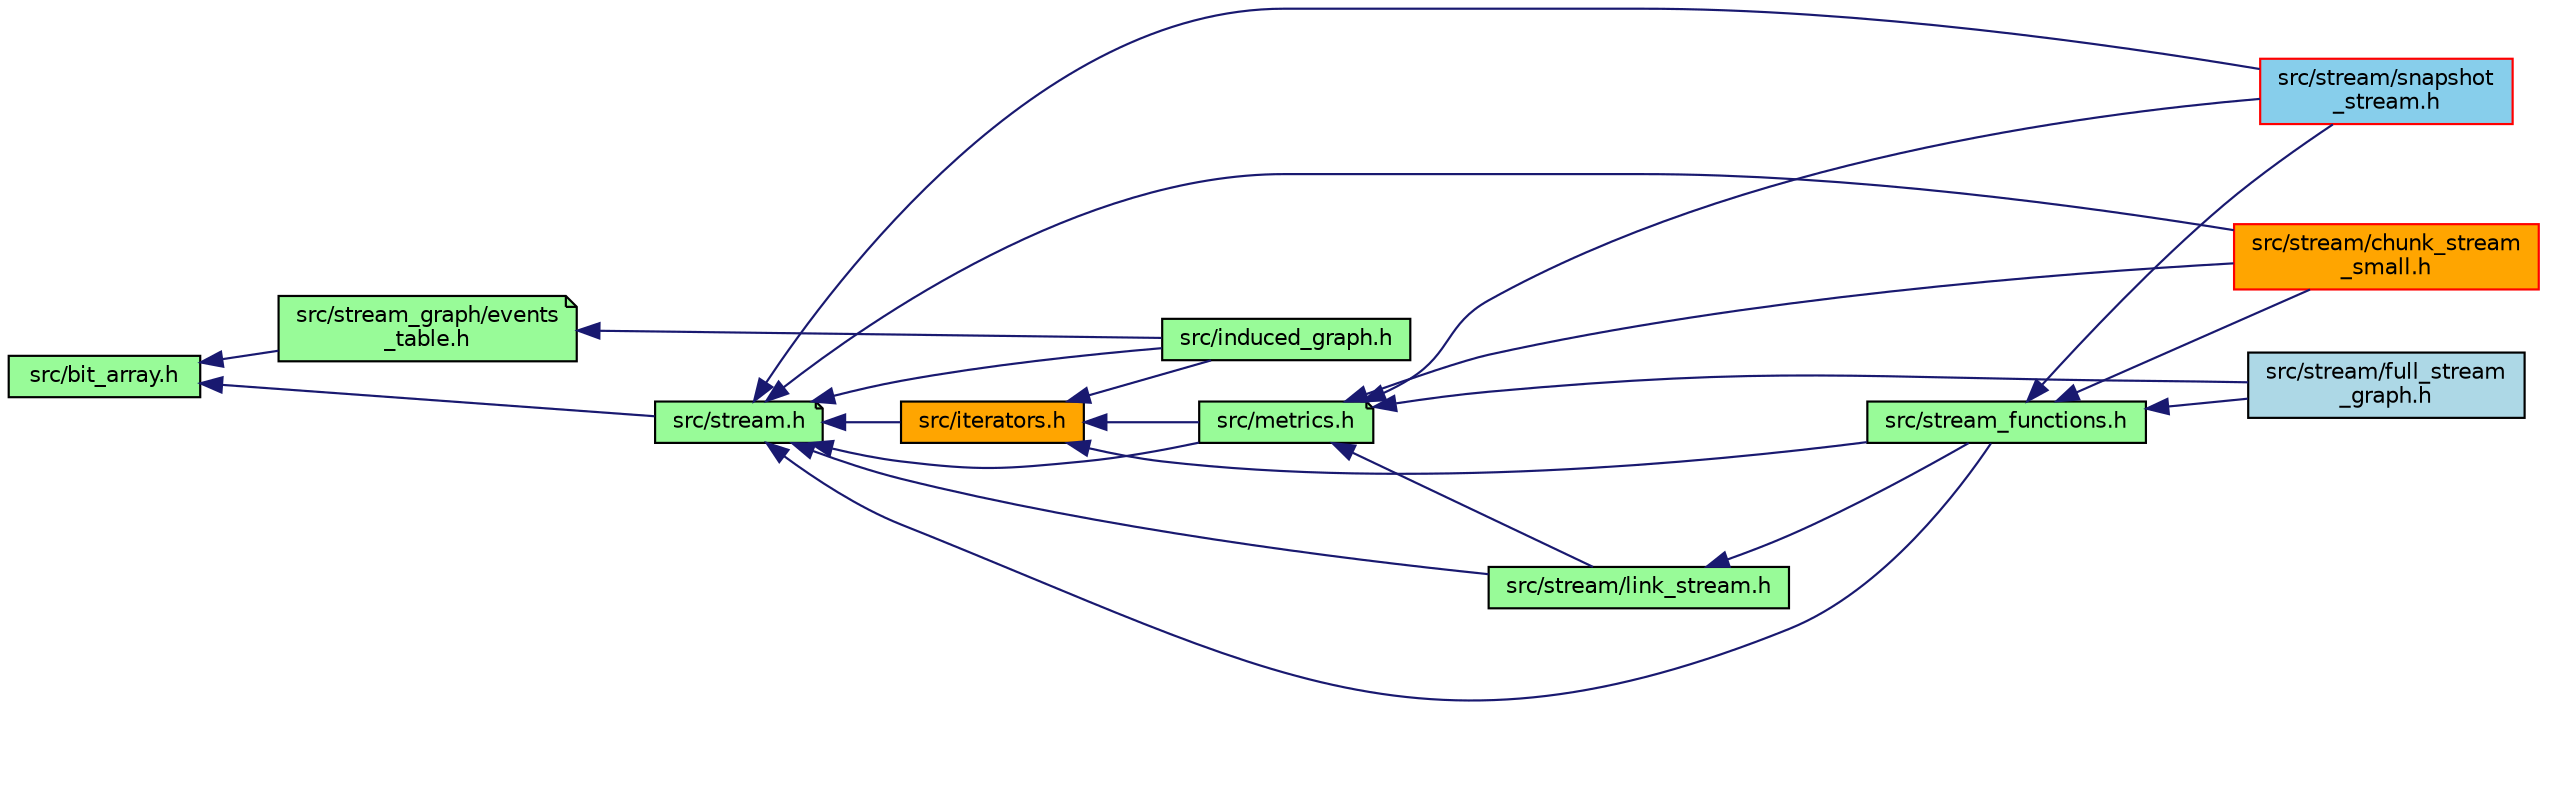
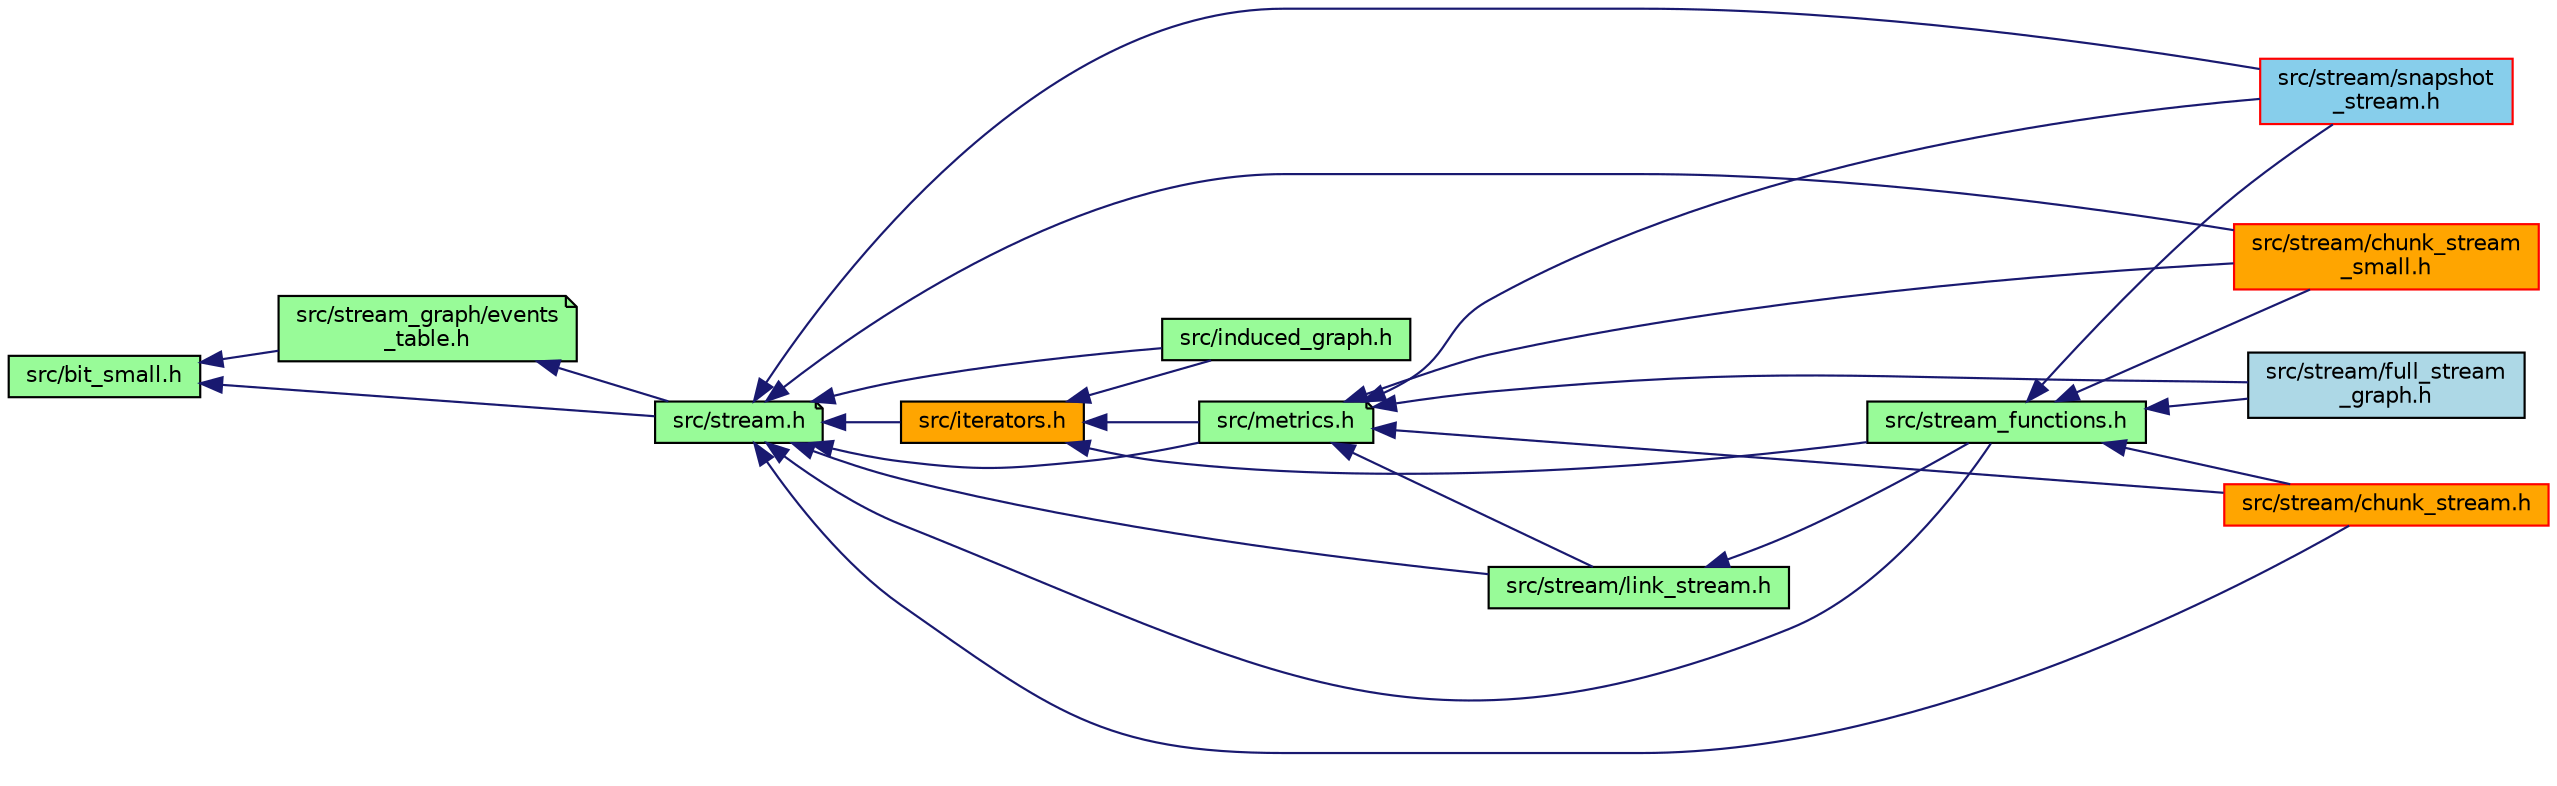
(881, 334) -> (614, 385)
(104, 377) -> (104, 377)
none -> (2386, 505)
